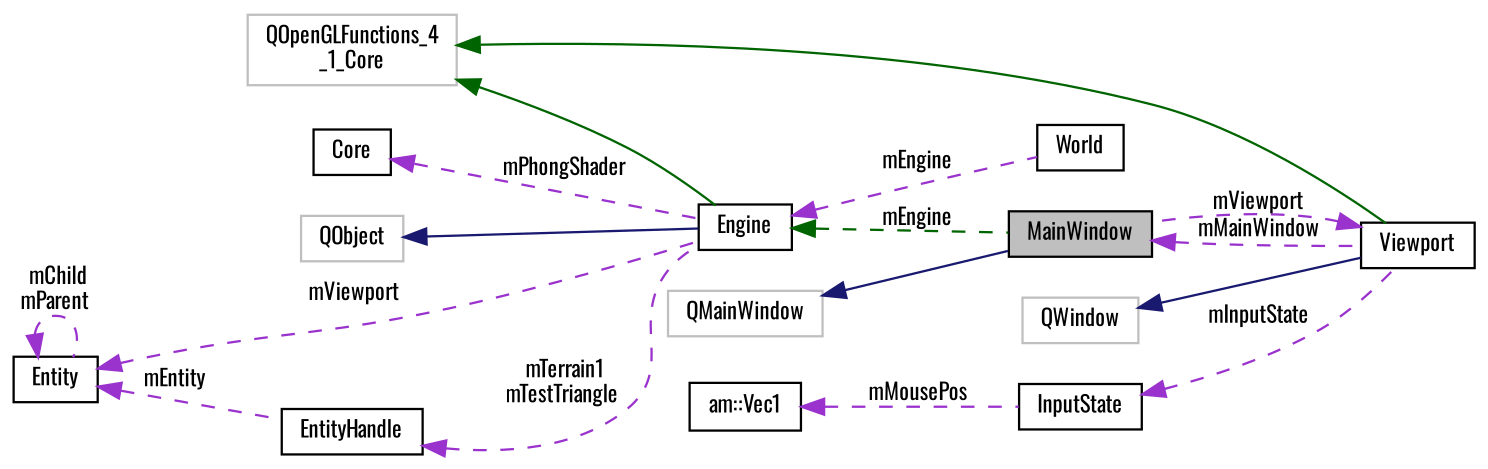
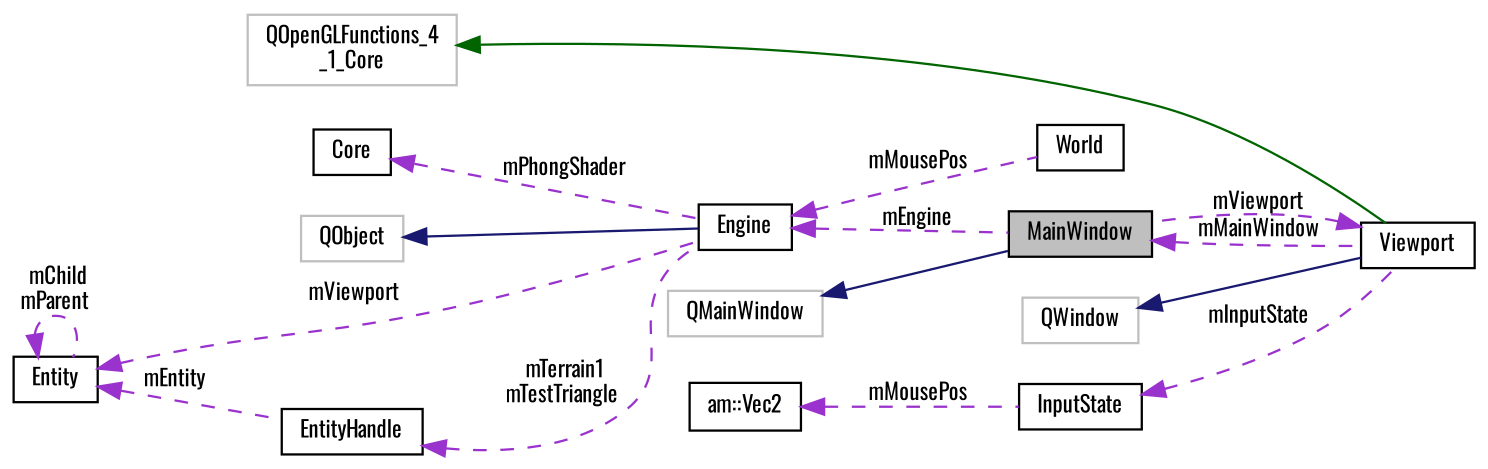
(603, 136) -> none
(916, 162) -> (916, 162)
(912, 231) -> (912, 231)
(745, 407) -> (745, 407)
